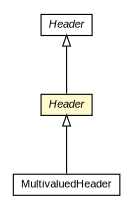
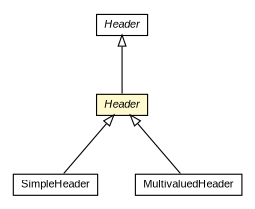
none -> (55, 184)
